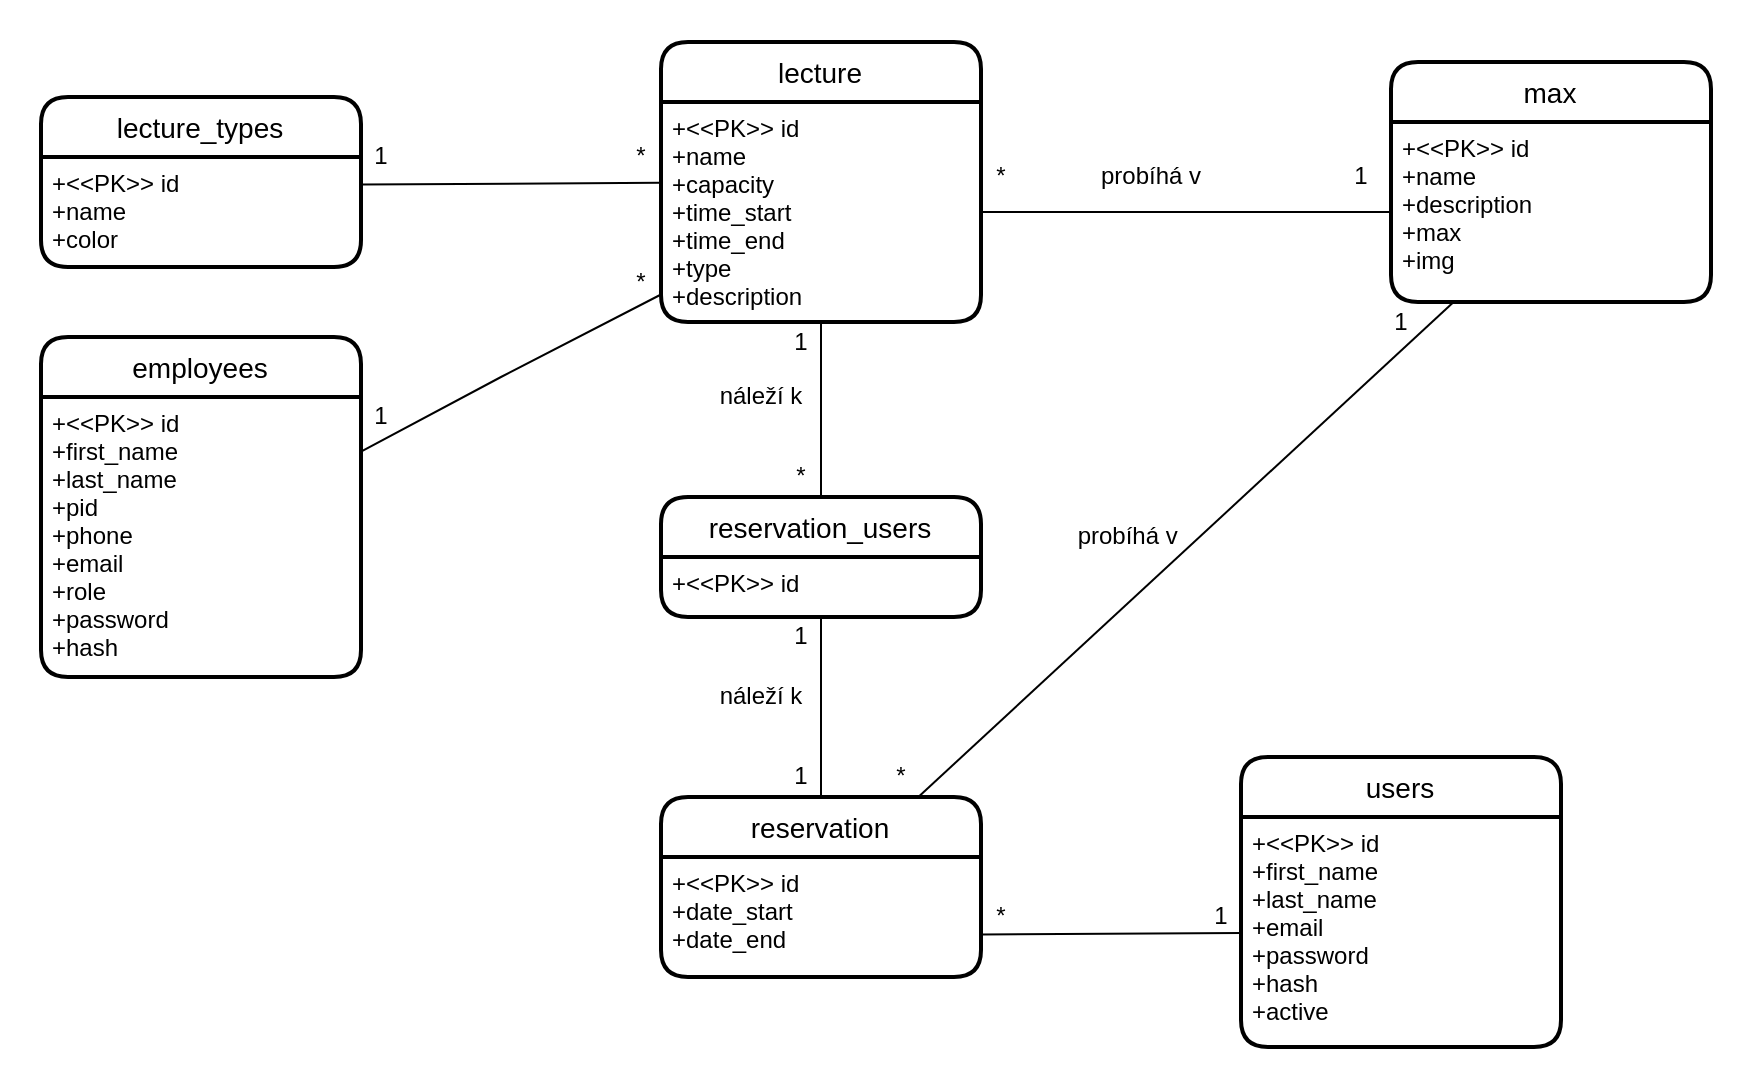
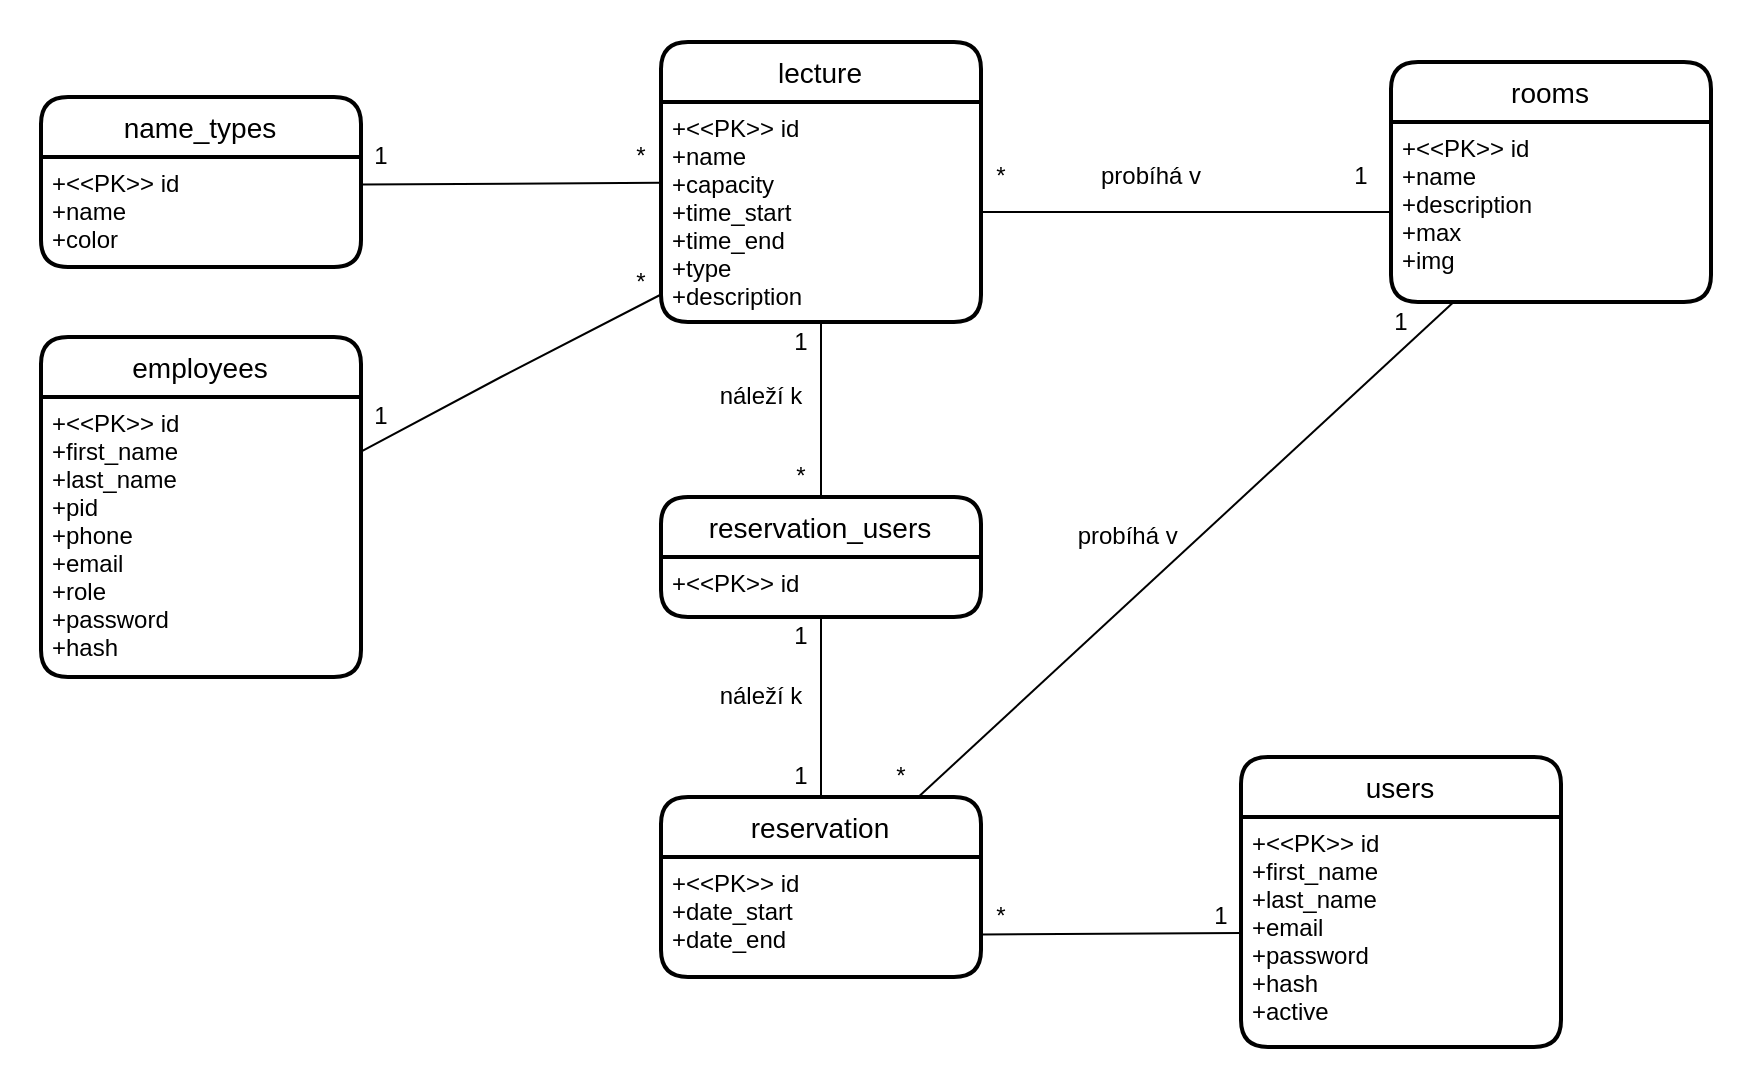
(1550, 94) -> (1550, 94)
(200, 129) -> (200, 129)
